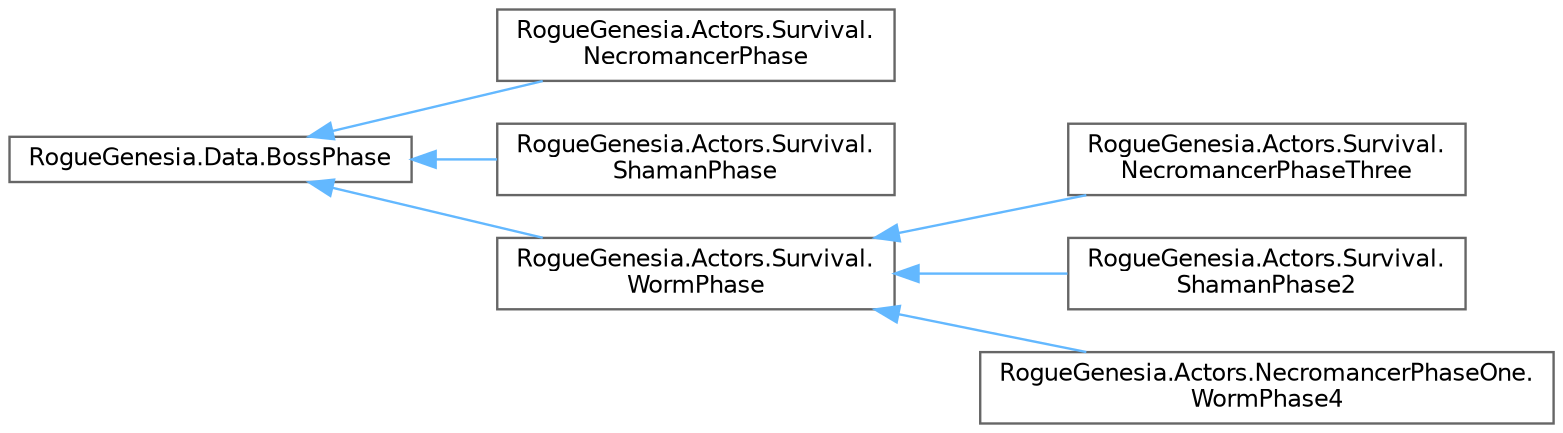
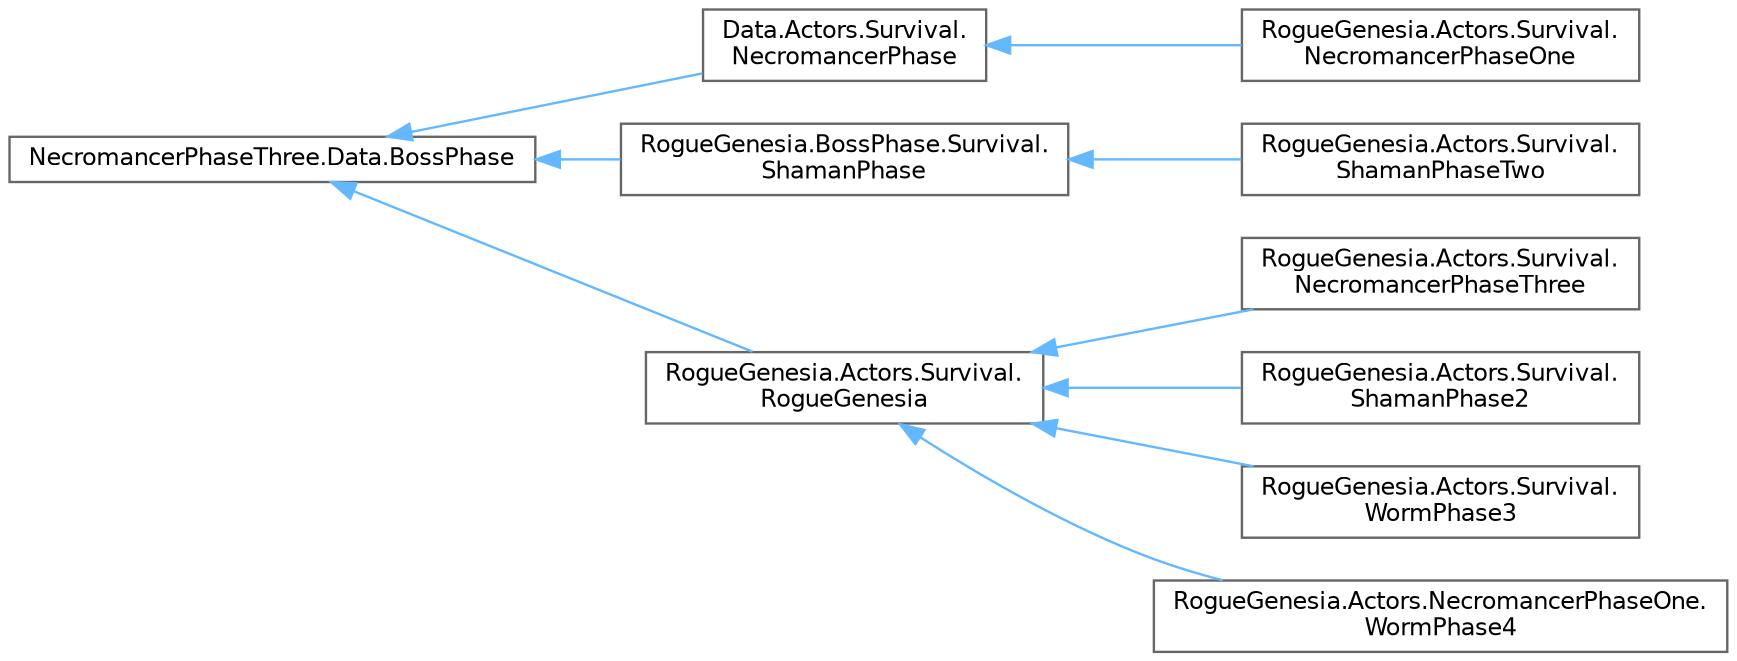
(696, 45) -> (845, 45)
none -> (1441, 45)
(211, 159) -> (272, 159)
(696, 159) -> (845, 159)
none -> (1441, 159)
(696, 274) -> (845, 388)
none -> (1441, 502)
